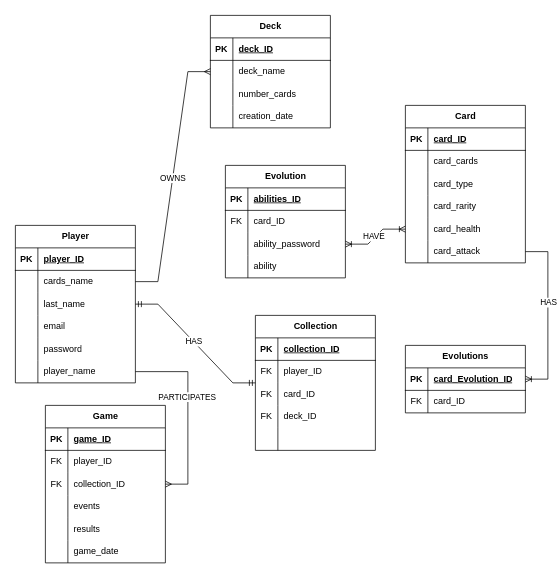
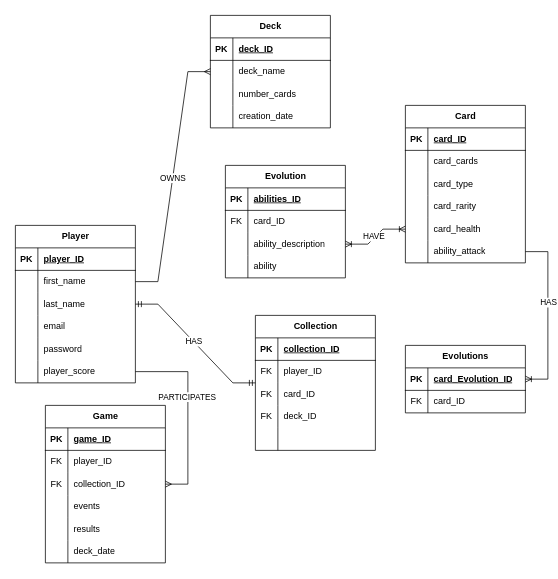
(291, 244) -> (296, 244)
(462, 252) -> (466, 252)
(69, 282) -> (68, 282)
(70, 372) -> (73, 372)
(97, 552) -> (97, 552)
